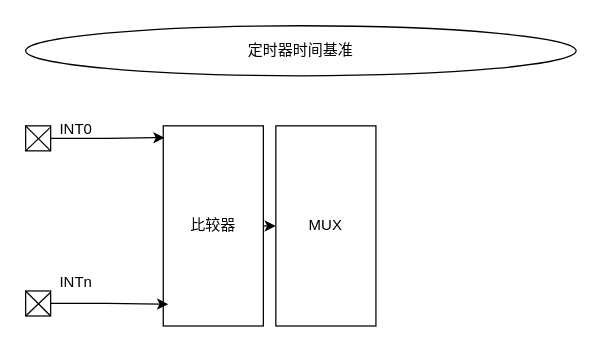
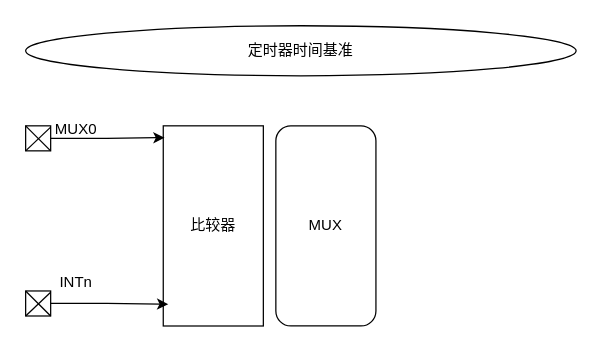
(76, 129) -> (76, 129)
(265, 226) -> none
(326, 226) -> (326, 226)
